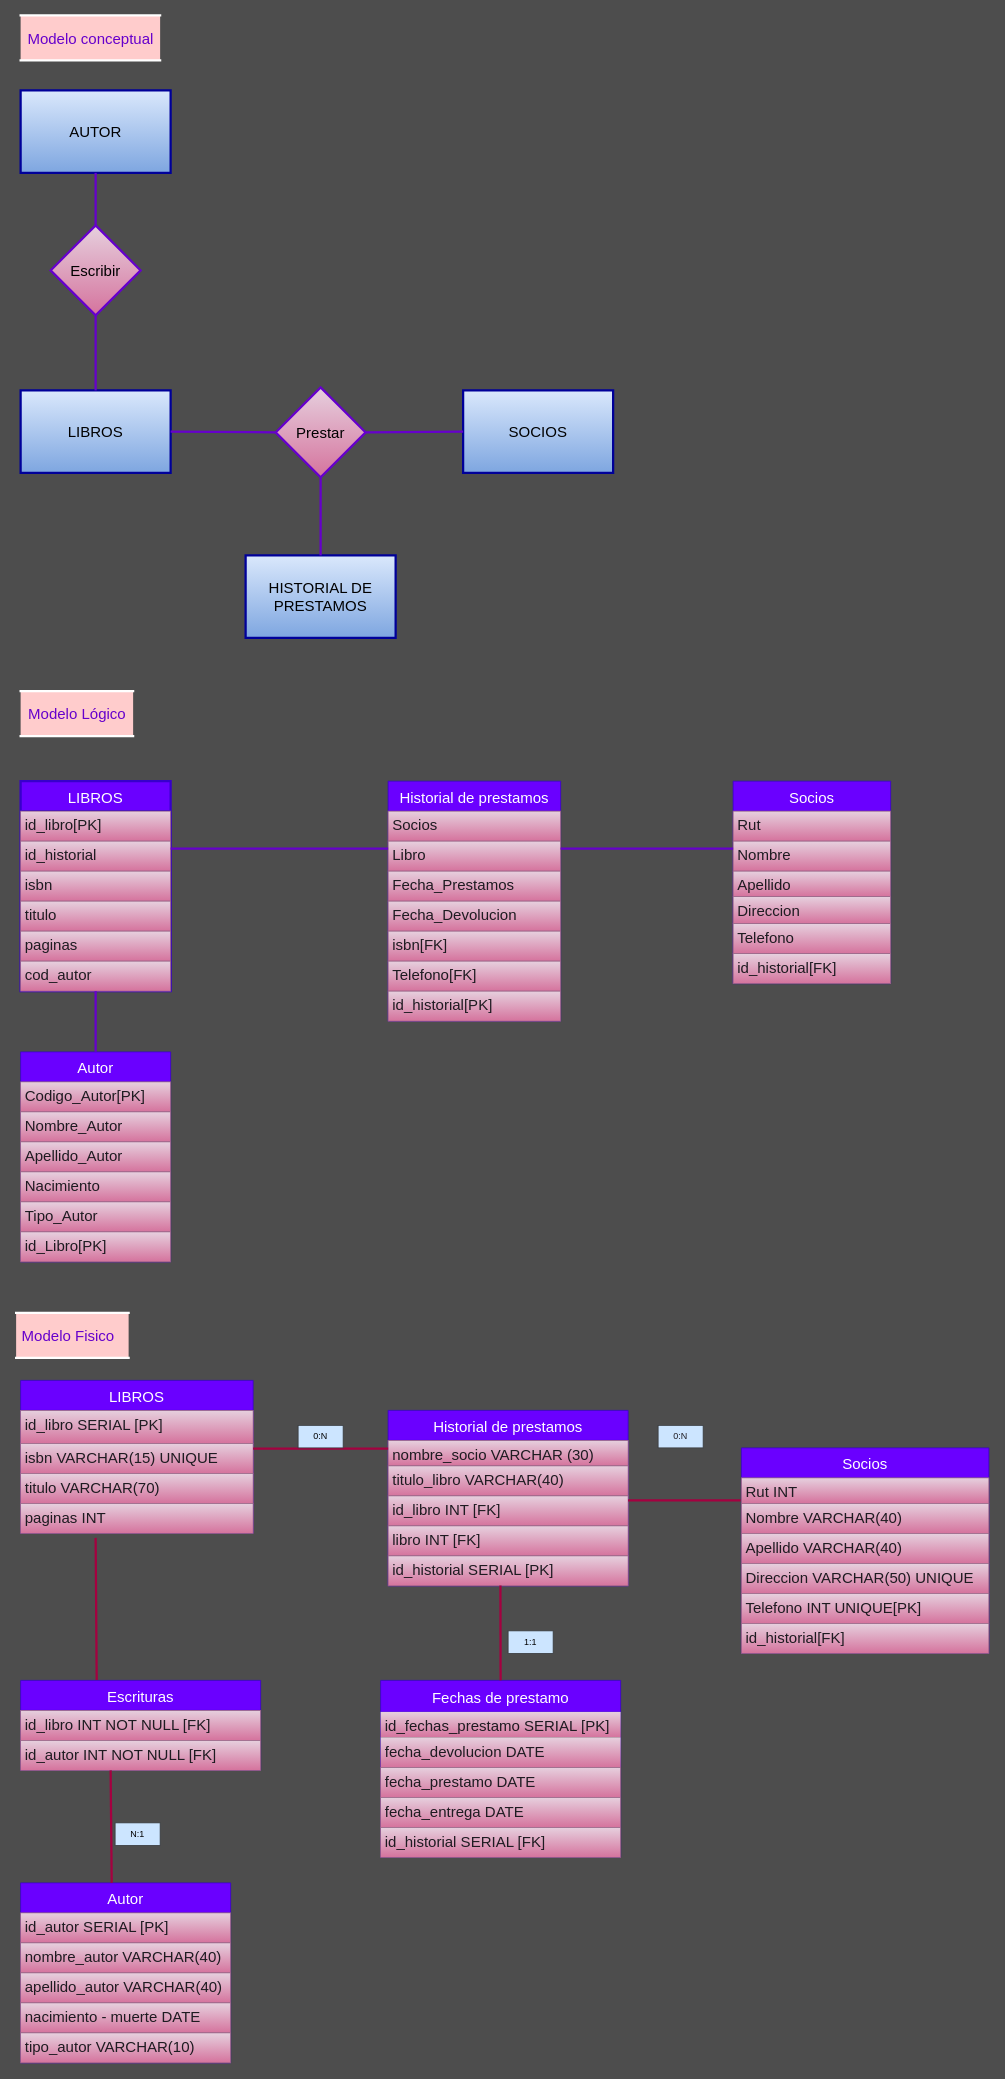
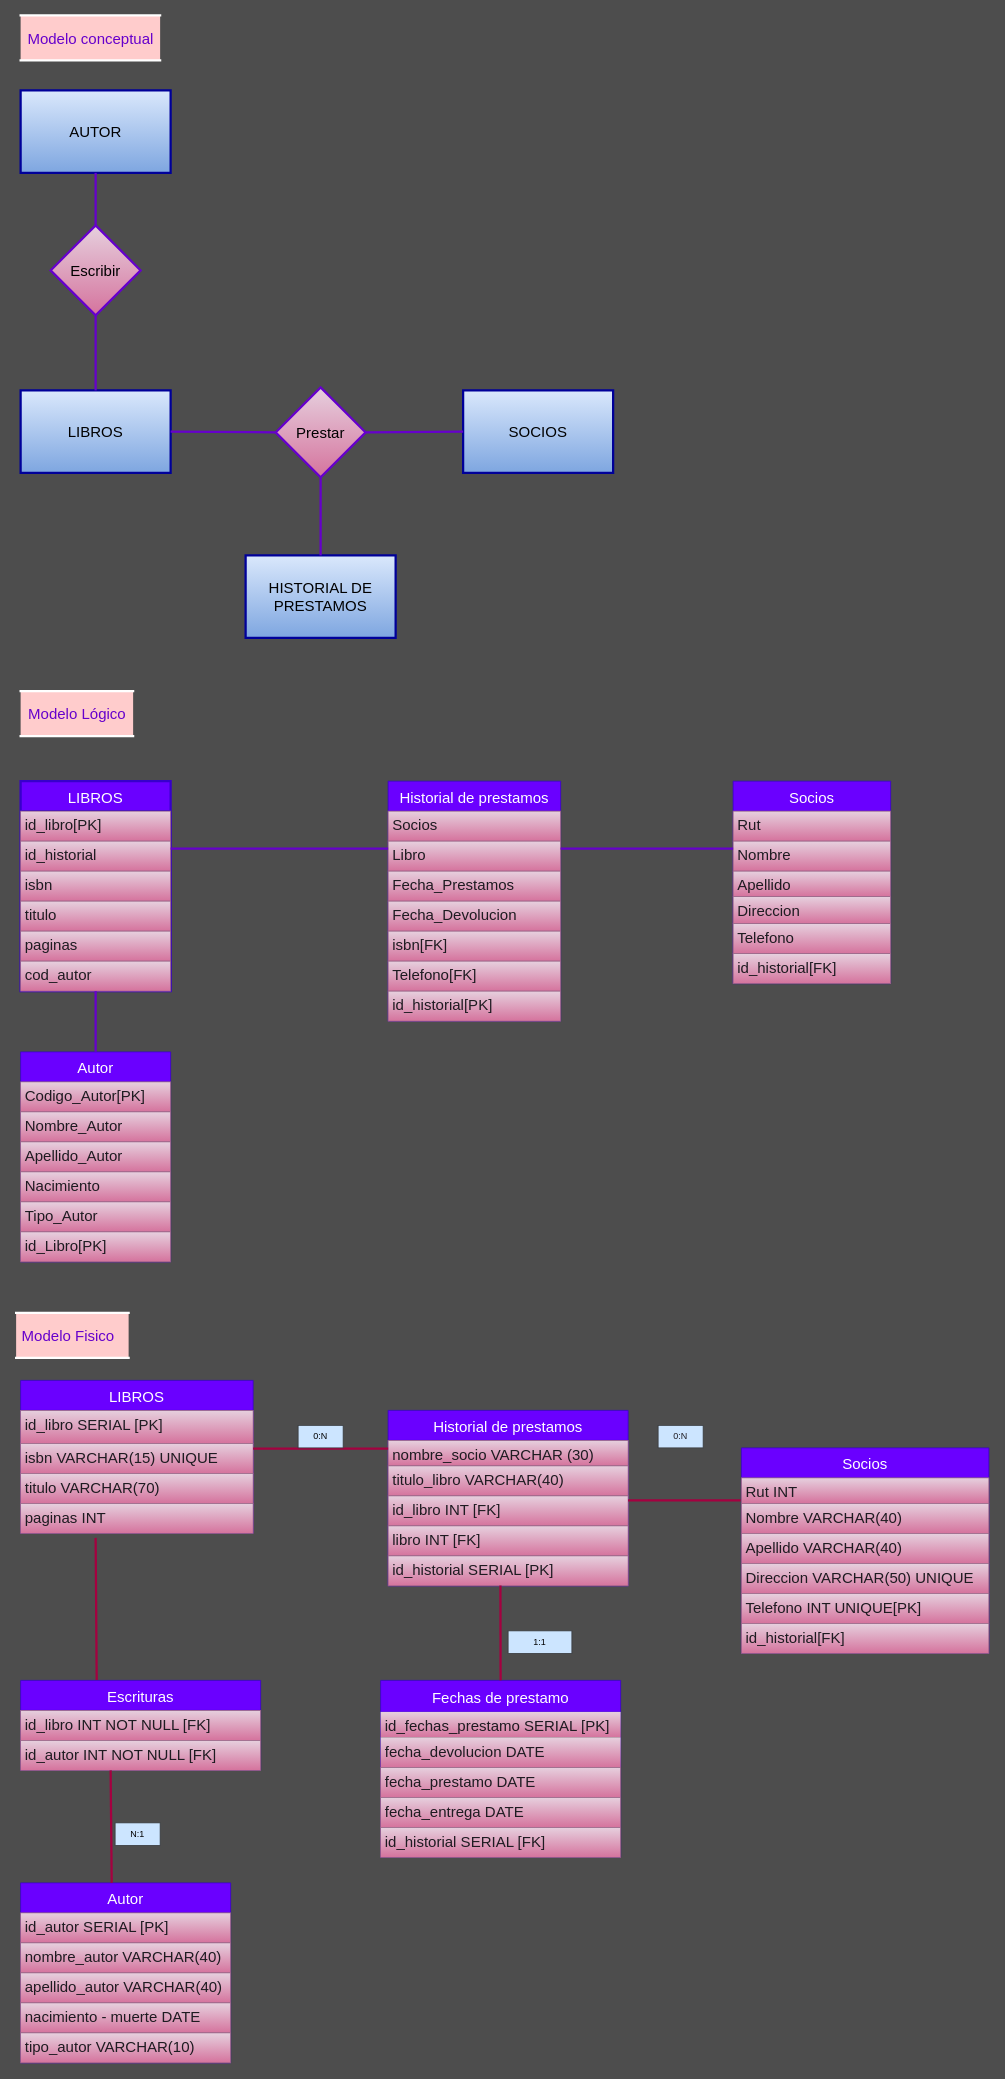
(531, 1642) -> (540, 1642)
